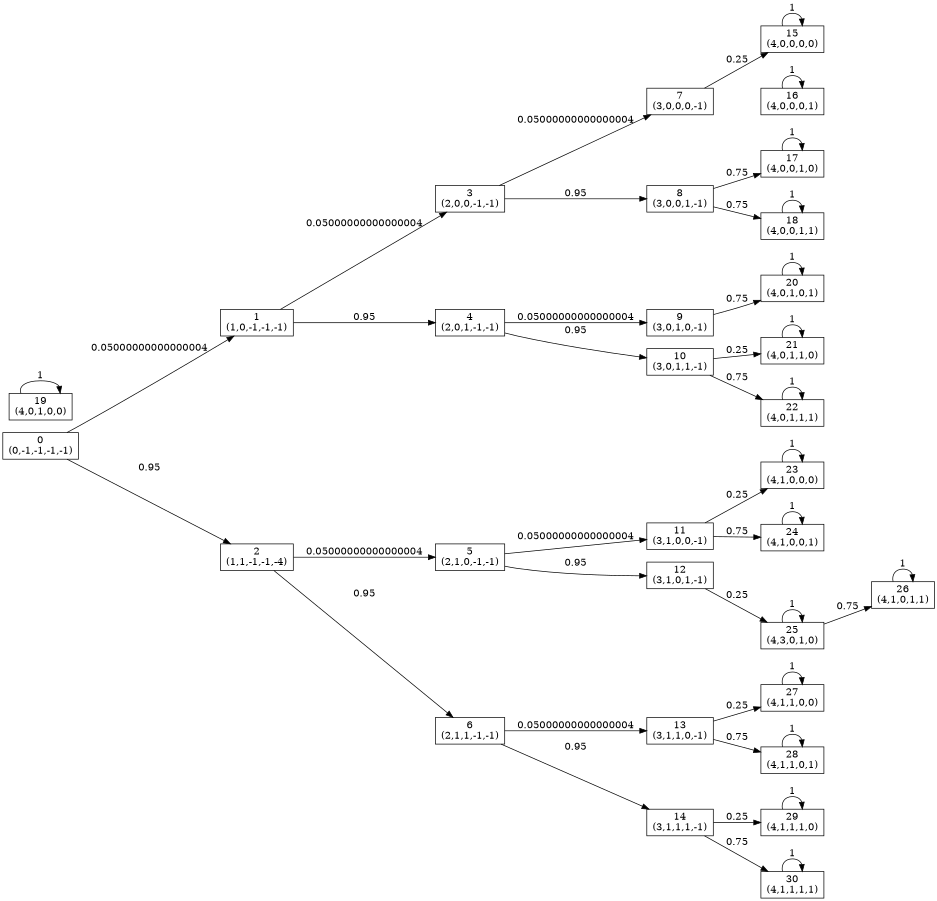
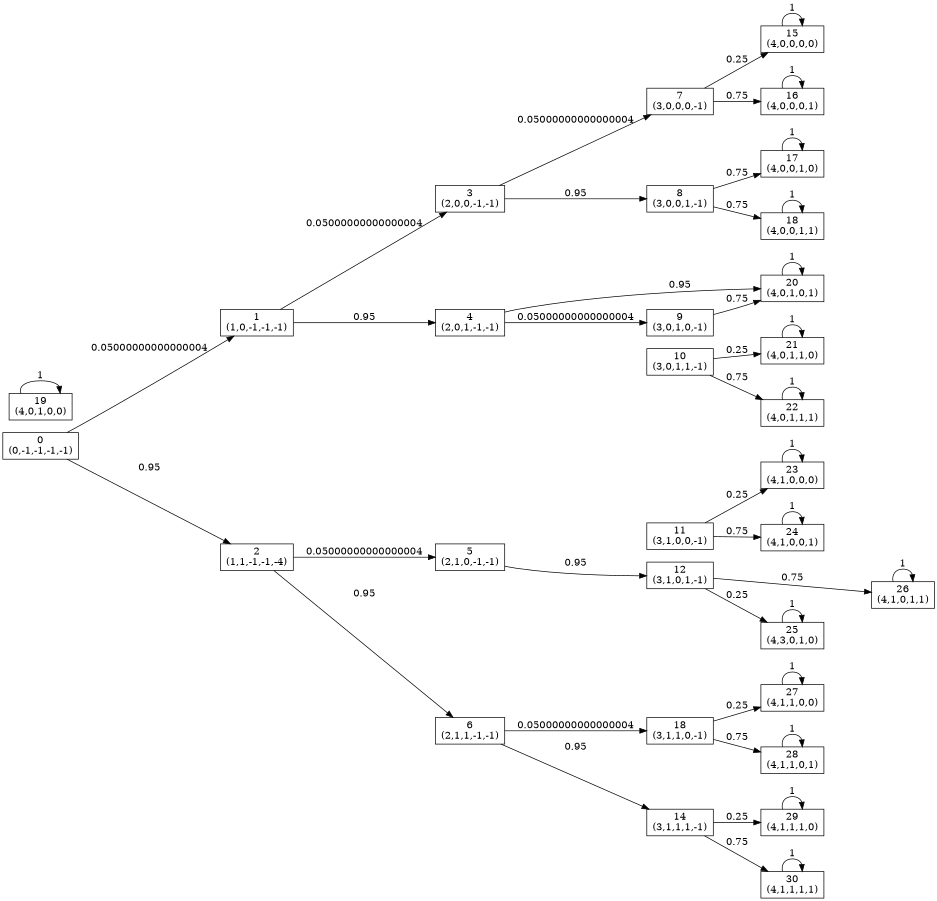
none -> (734, 102)
(572, 347) -> (629, 296)
(572, 547) -> none
(844, 616) -> (789, 585)
(680, 731) -> (680, 731)
